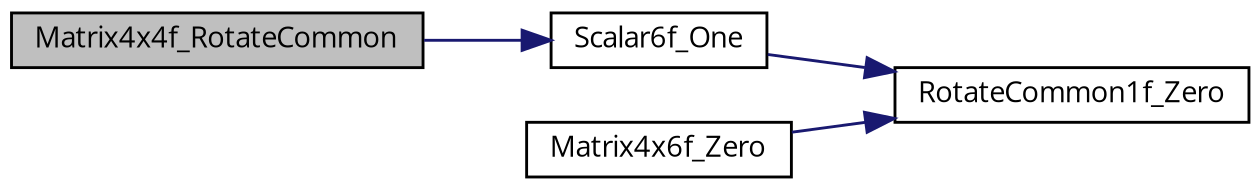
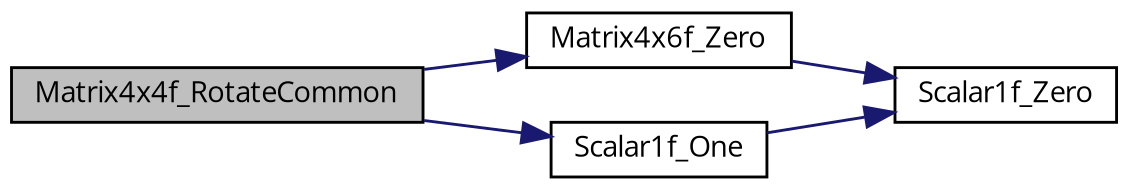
(659, 40) -> (659, 150)
none -> (460, 65)
(1072, 95) -> (1006, 95)
